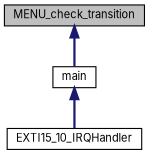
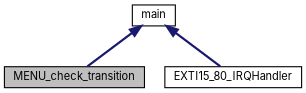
(74, 52) -> (110, 50)
(74, 139) -> (233, 77)
